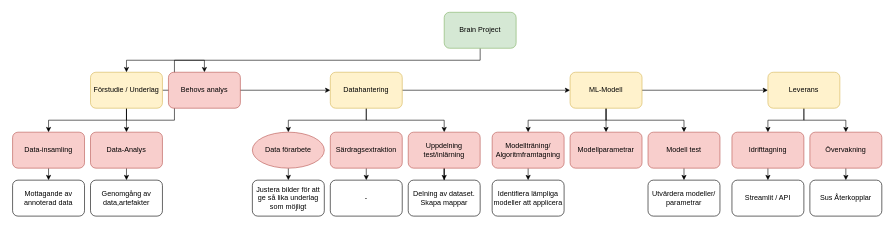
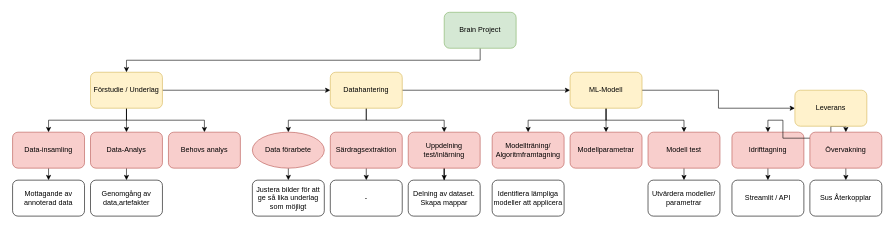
(204, 90) -> (204, 150)
(804, 90) -> (831, 108)
(528, 174) -> none
